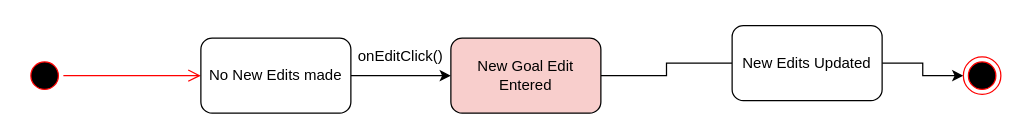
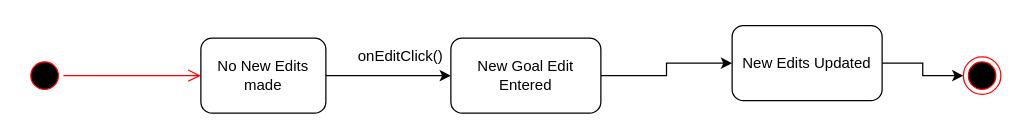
(725, 63) -> (722, 63)
(276, 76) -> (263, 76)
(526, 76) -> (526, 76)
